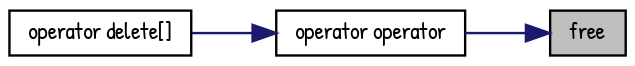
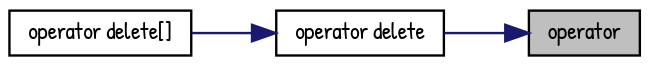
(371, 33) -> (360, 33)
(588, 33) -> (584, 33)
